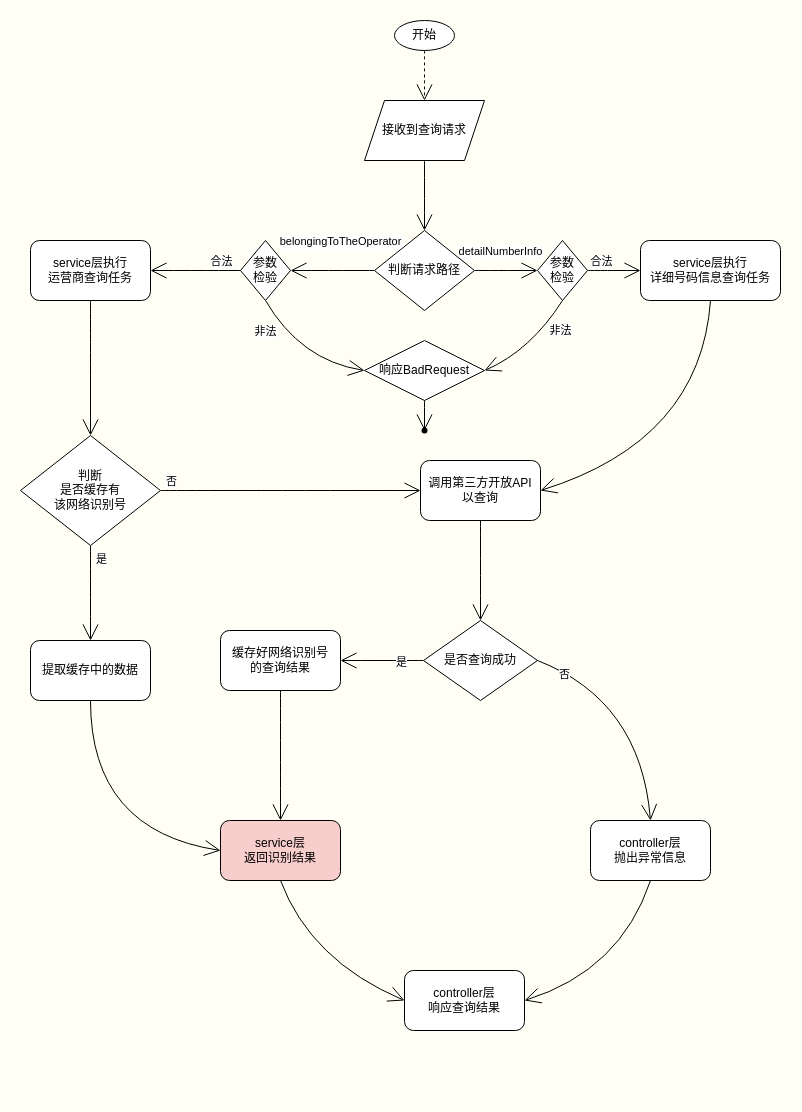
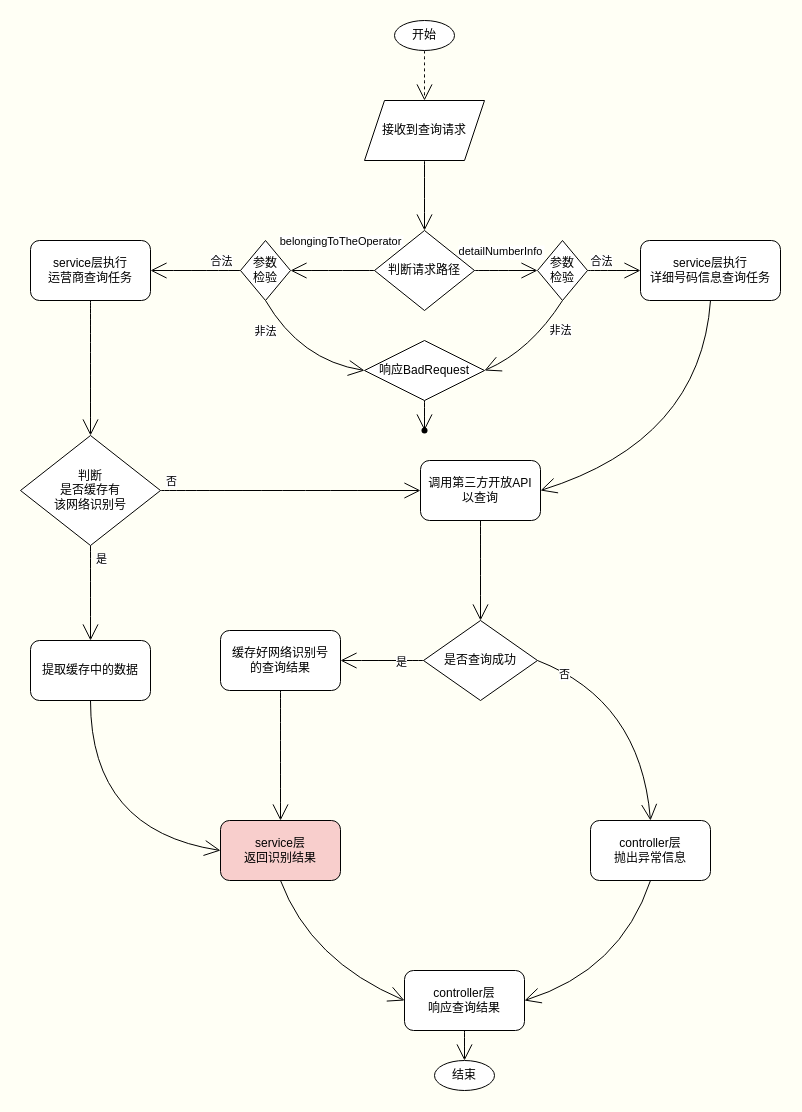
none -> (465, 1044)
none -> (465, 1076)
